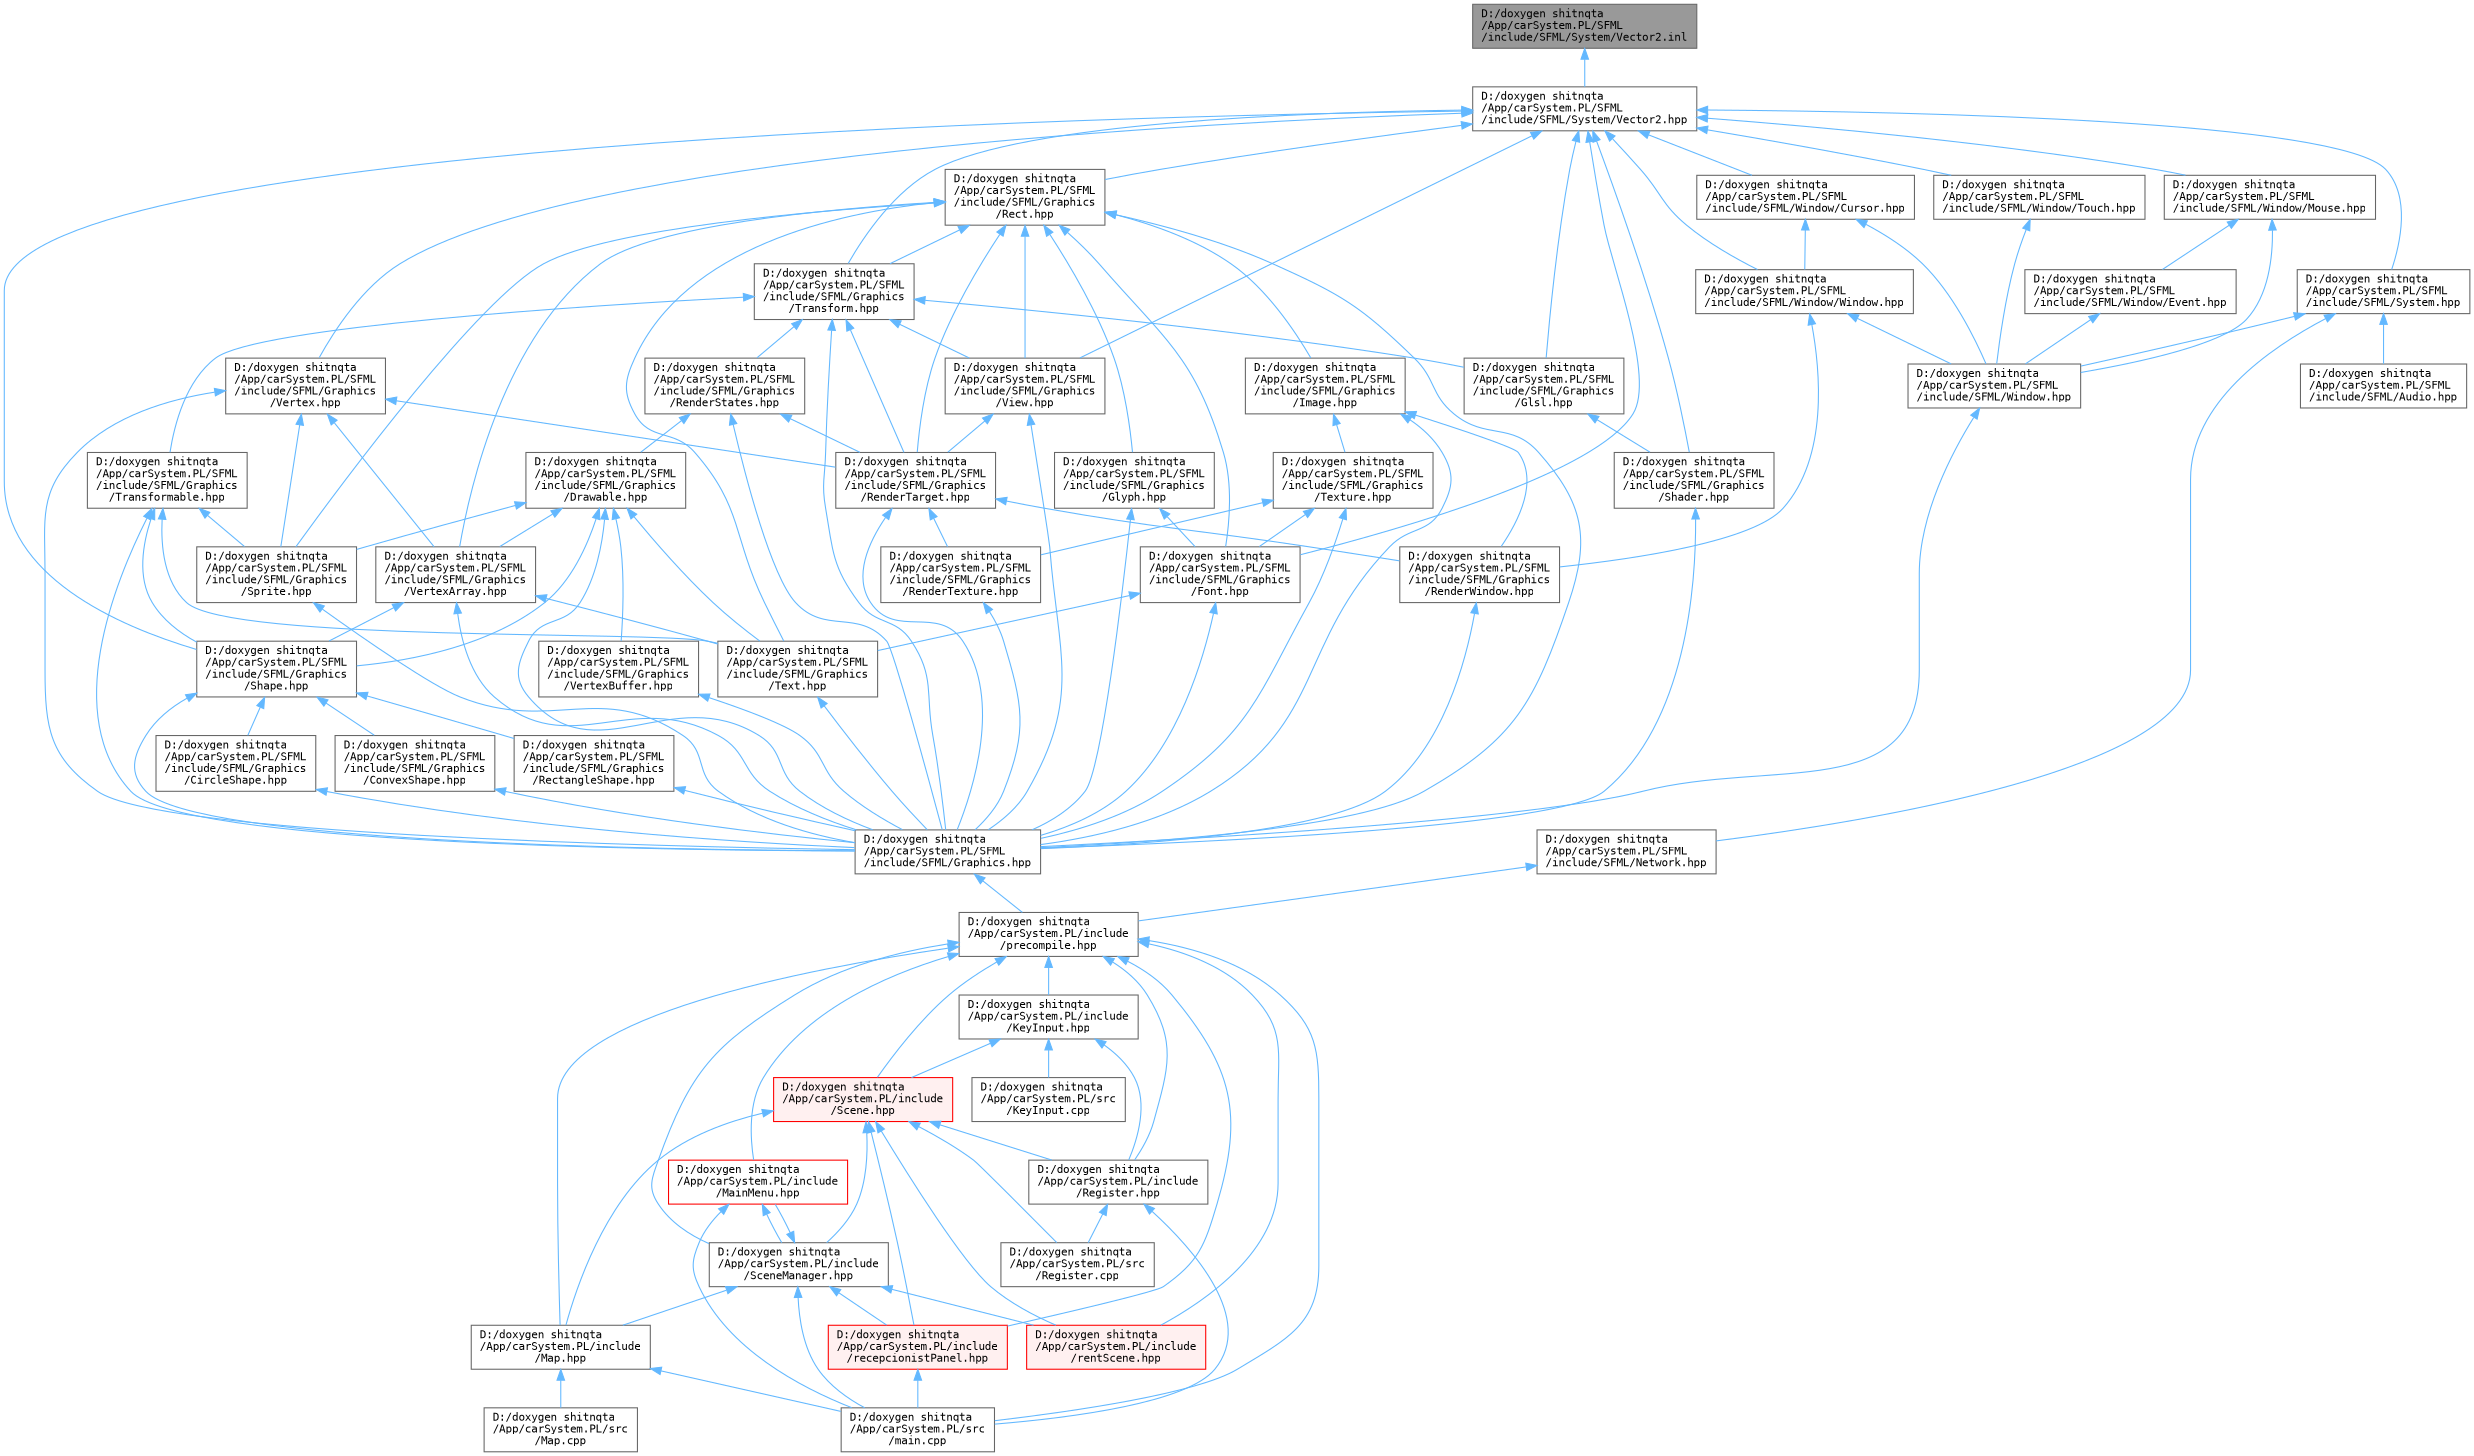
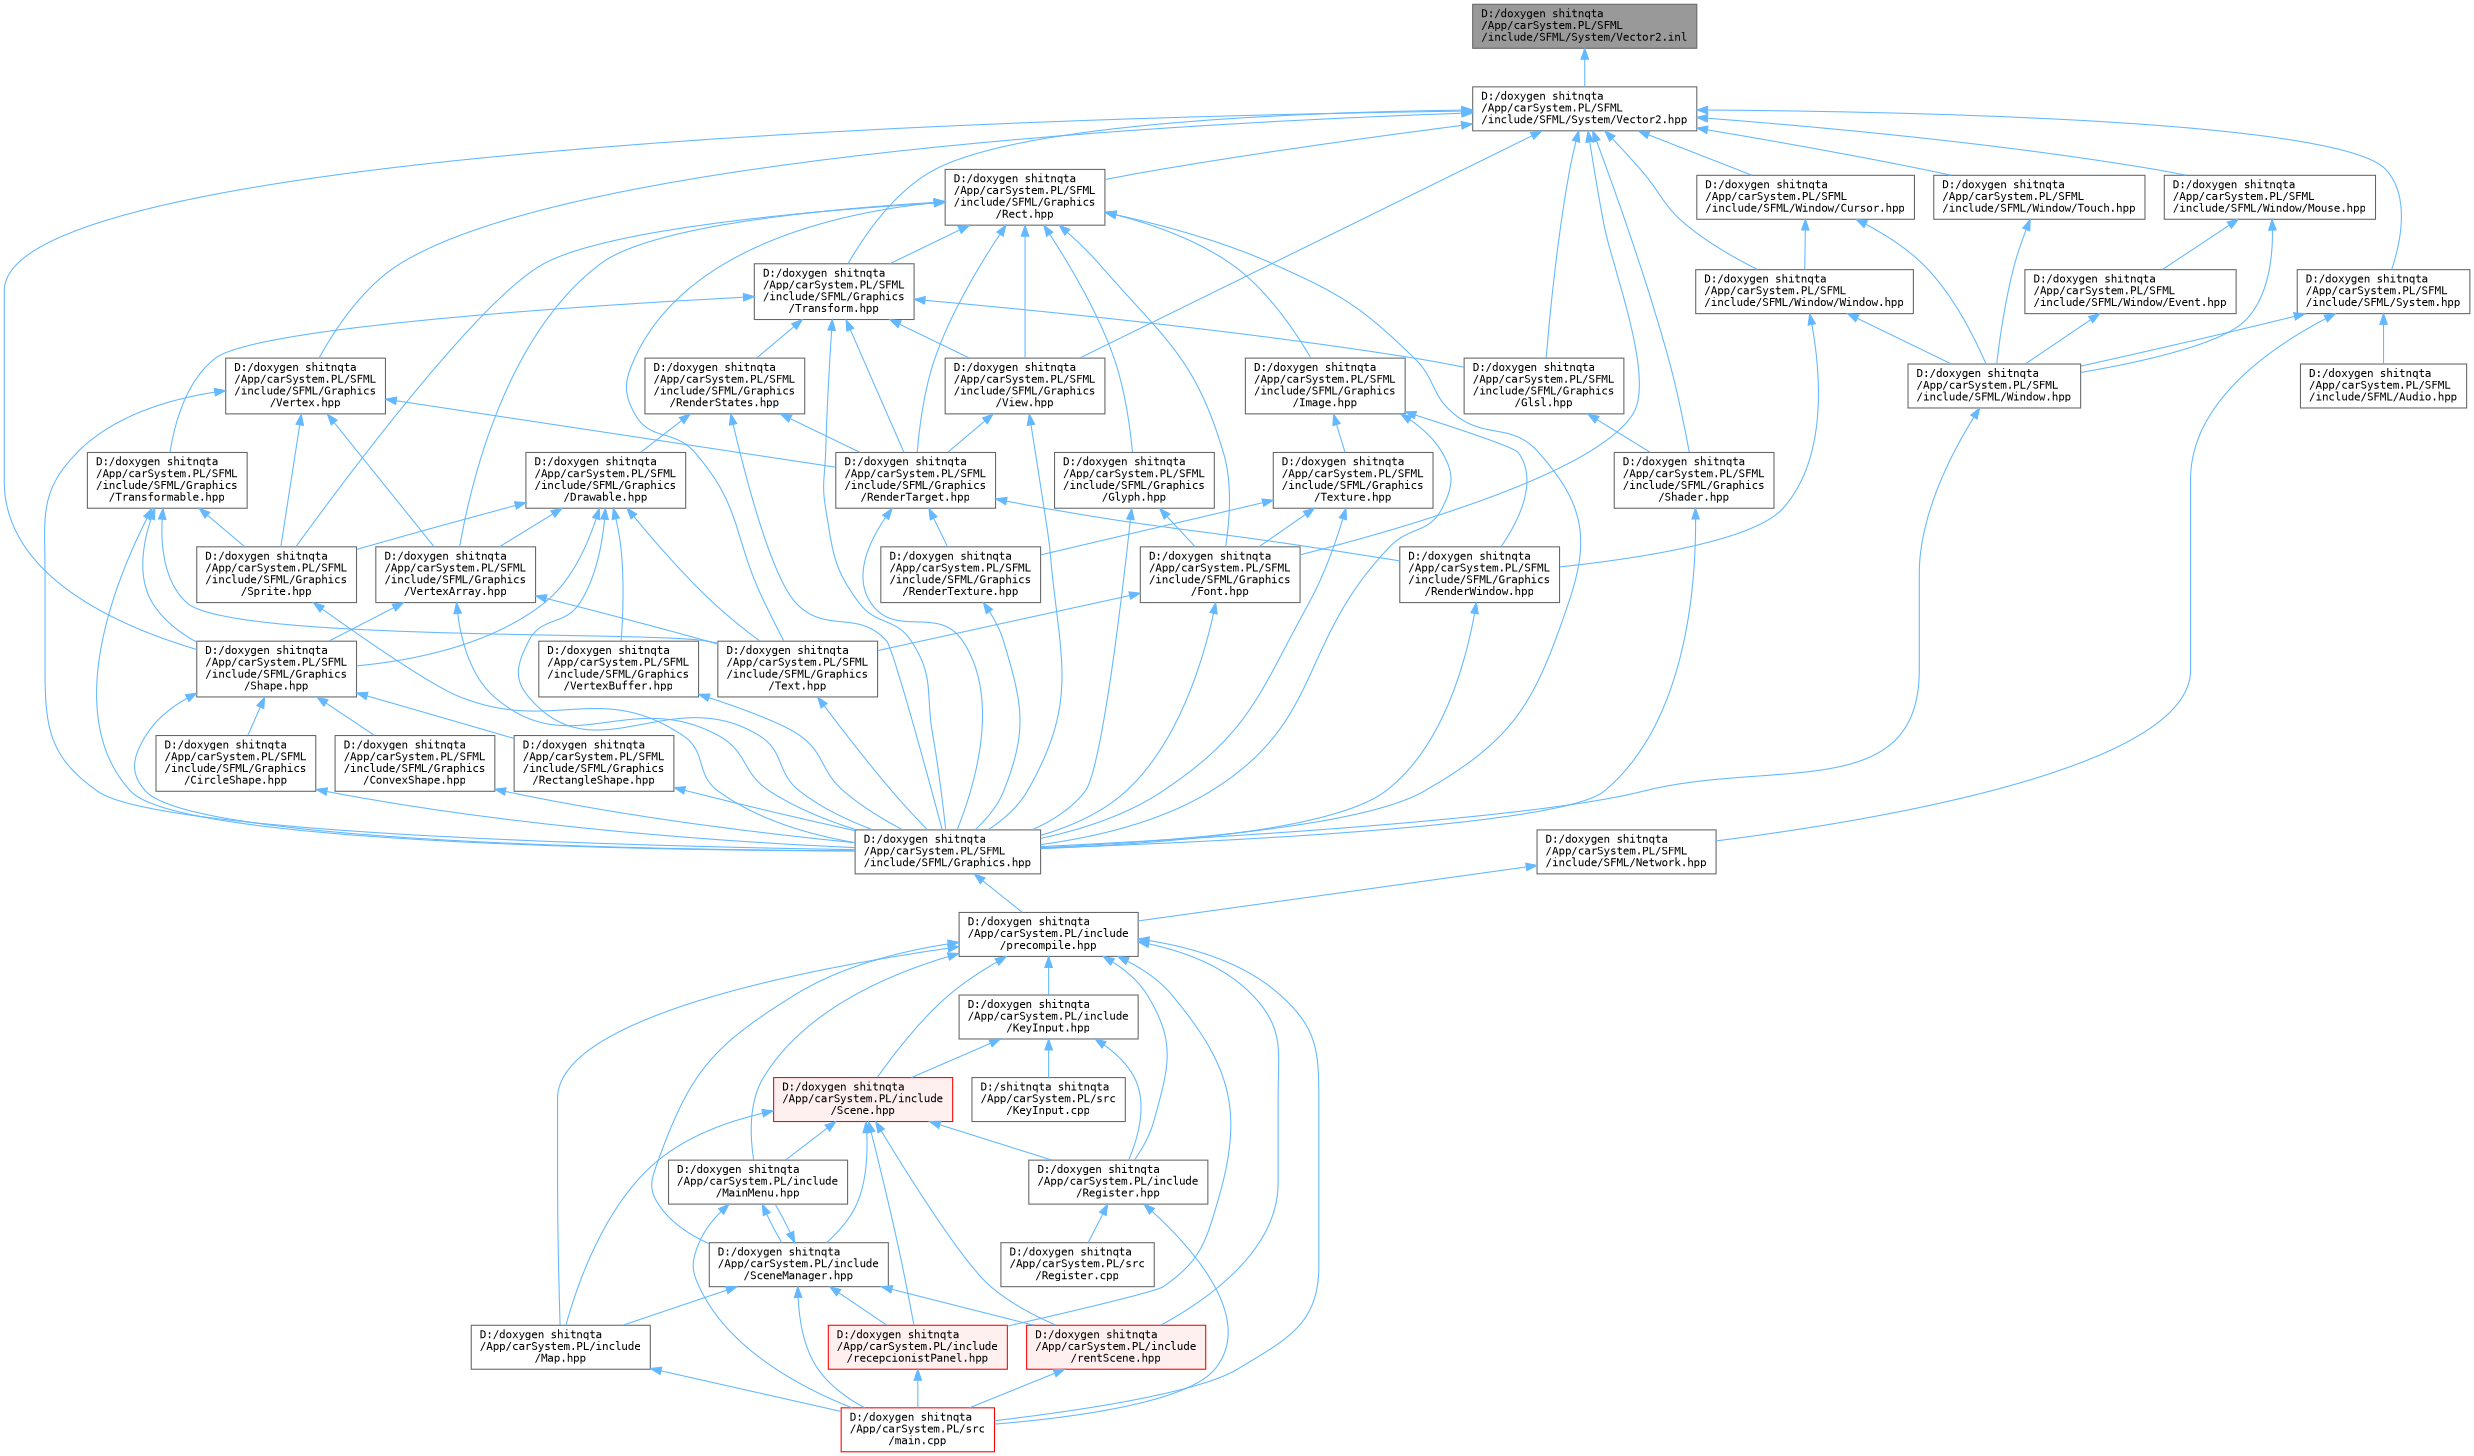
(1049, 1100) -> (1049, 1100)
(993, 1178) -> (806, 1144)
(758, 1182) -> (758, 1182)
none -> (1012, 1391)
(561, 1430) -> none
(918, 1430) -> (918, 1430)
